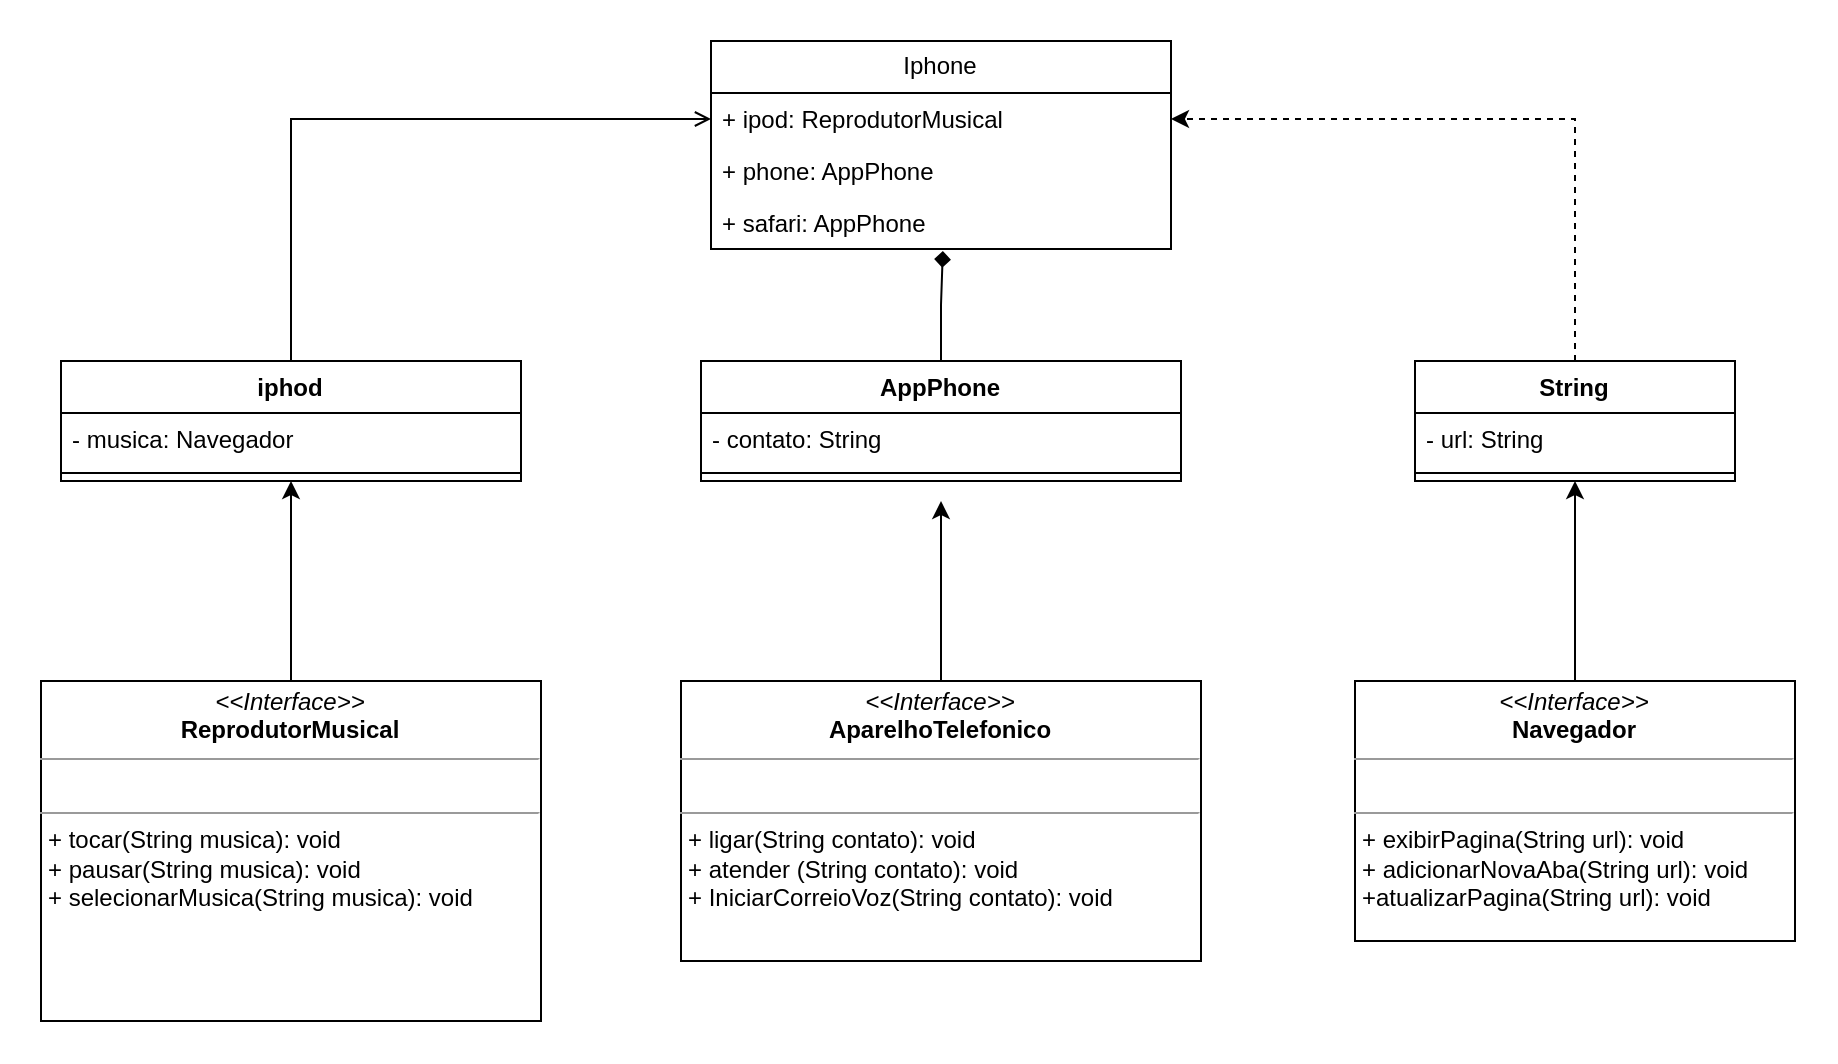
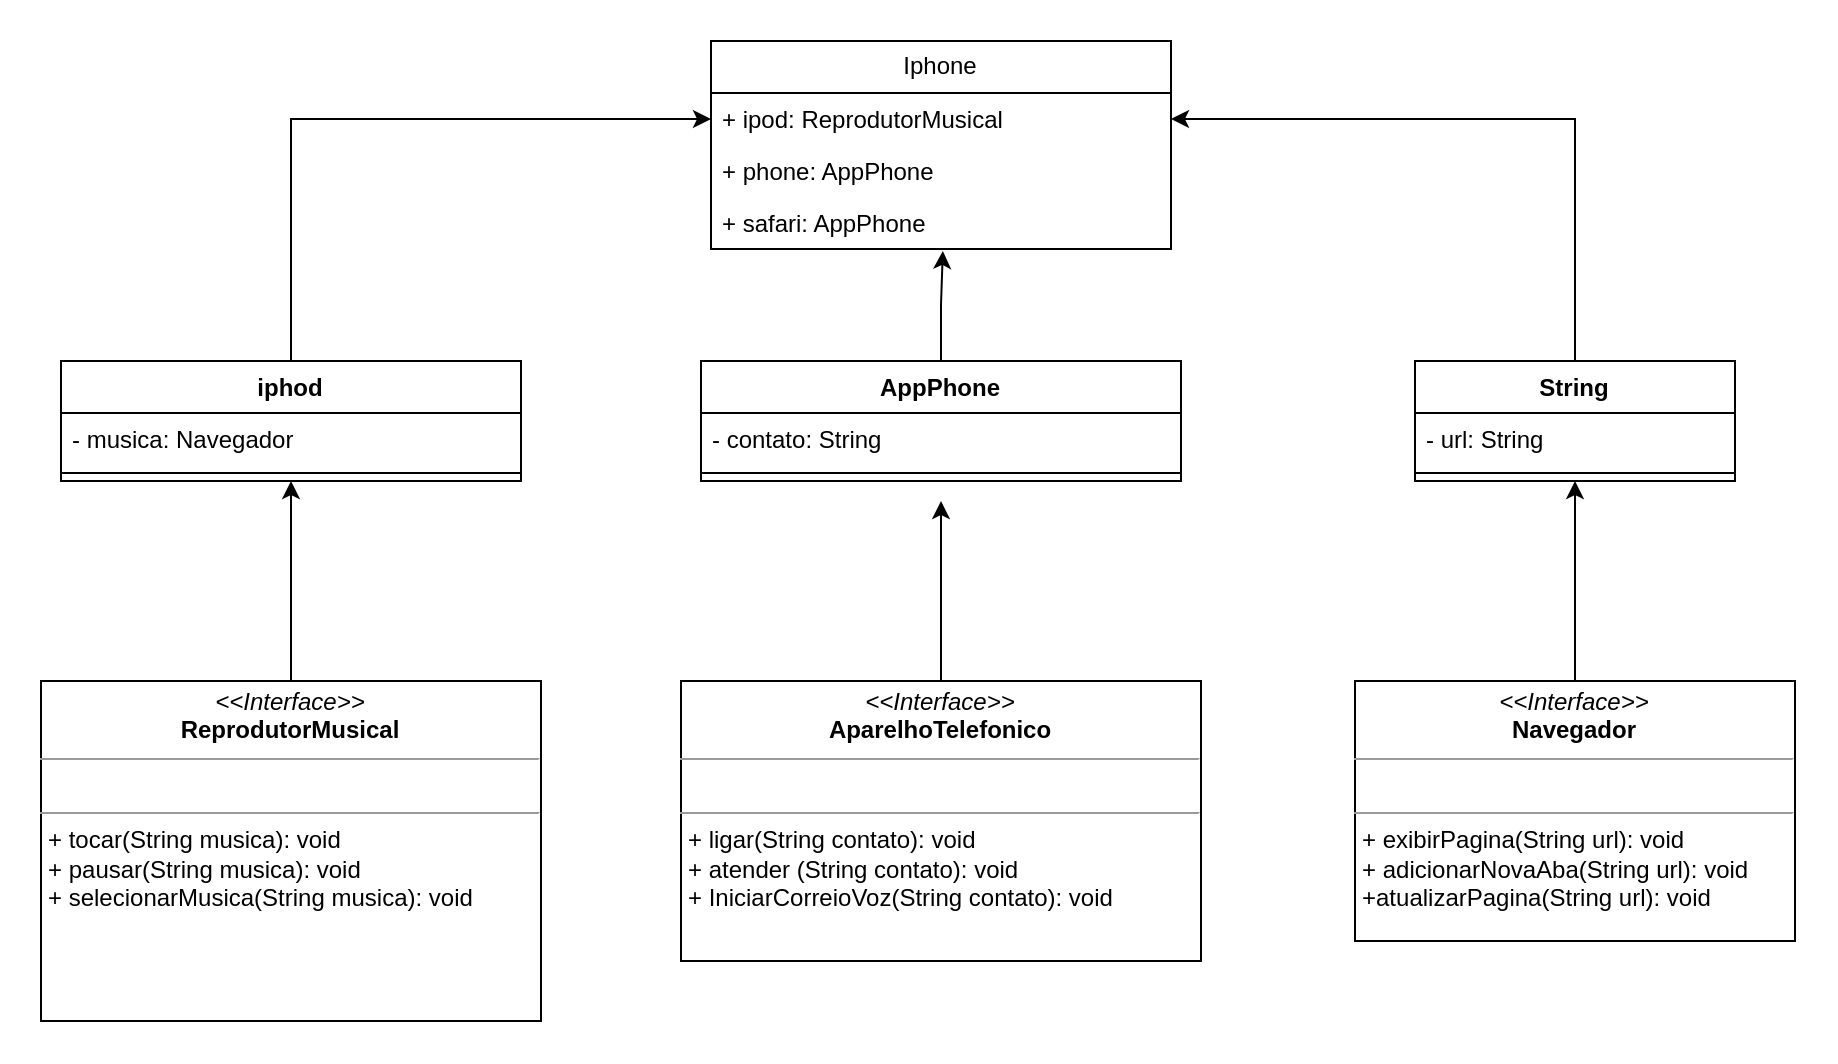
(699, 119) -> (696, 119)
(1498, 119) -> (1498, 119)
(942, 267) -> (942, 266)
